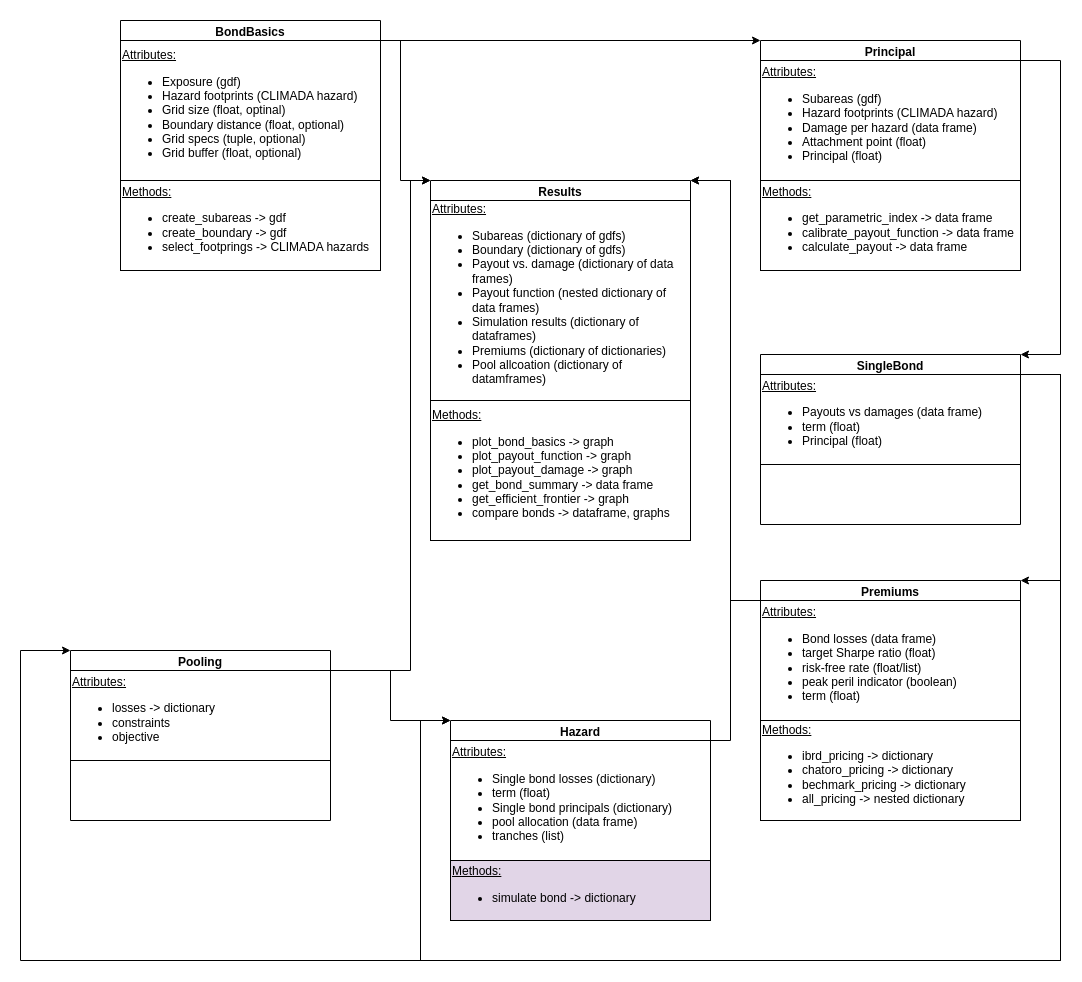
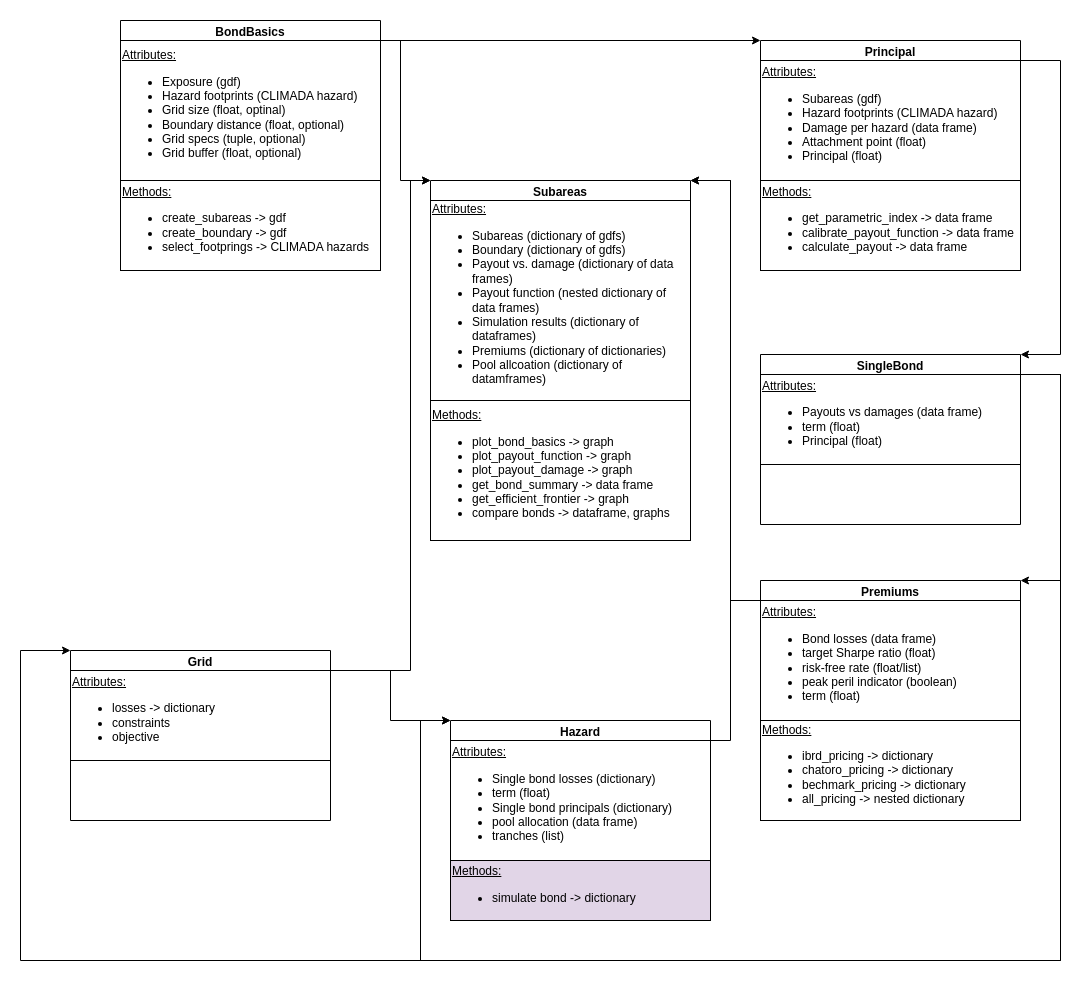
(561, 193) -> (561, 193)
(201, 663) -> (201, 663)
